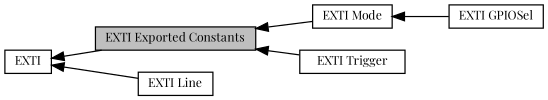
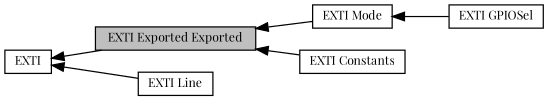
(176, 39) -> (176, 39)
(352, 62) -> (352, 62)
